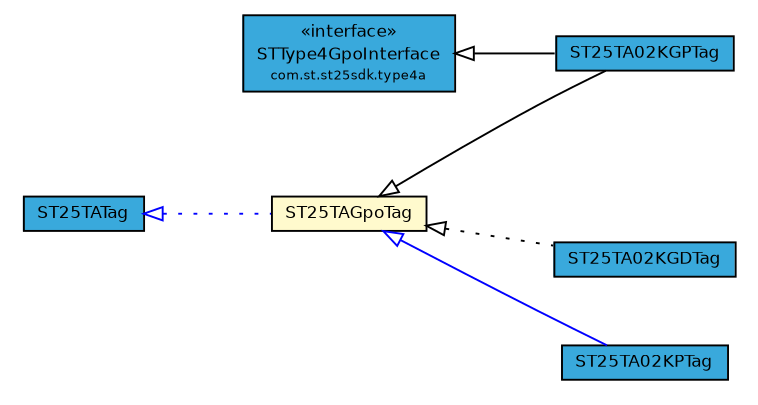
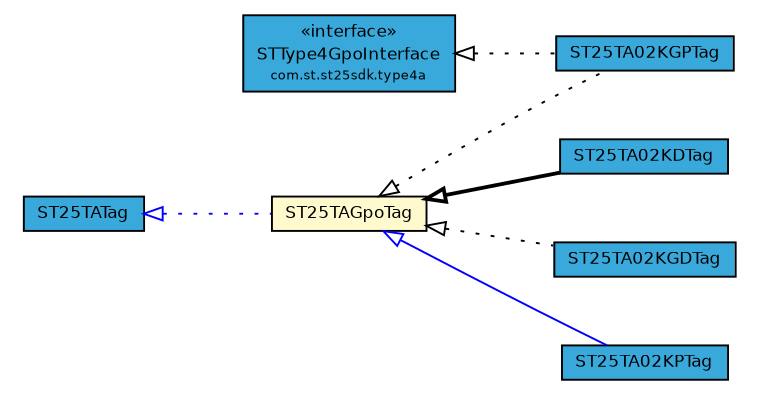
(514, 53) -> (514, 53)
(499, 126) -> (499, 126)
none -> (644, 156)
